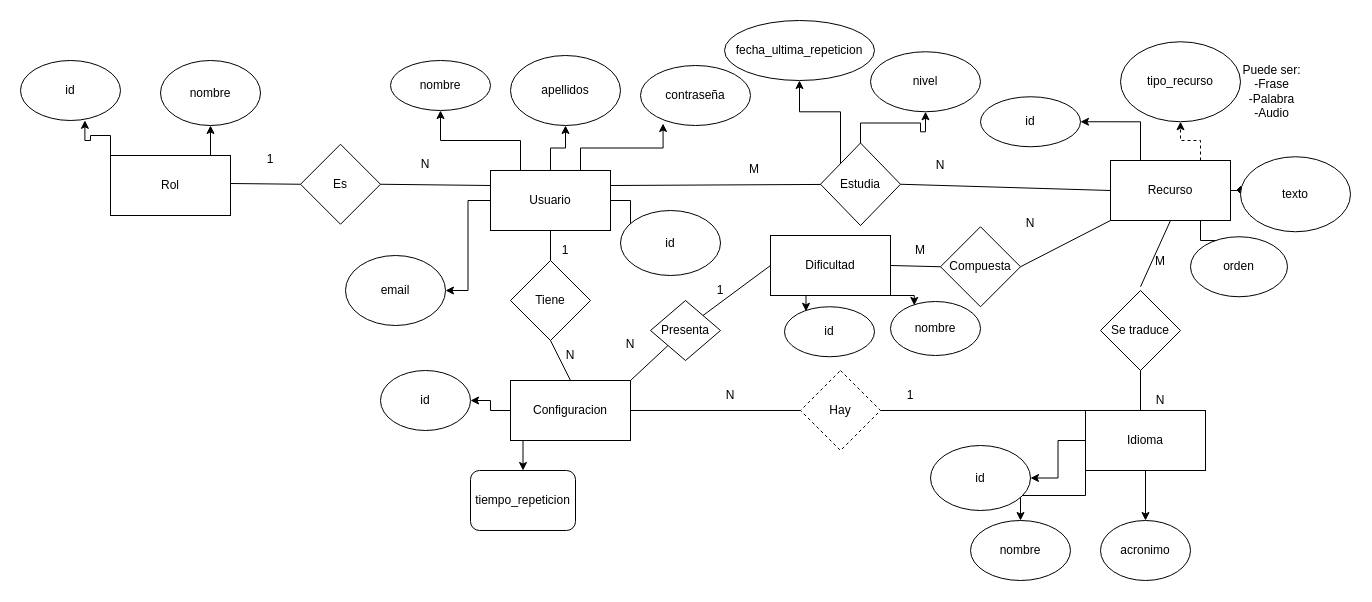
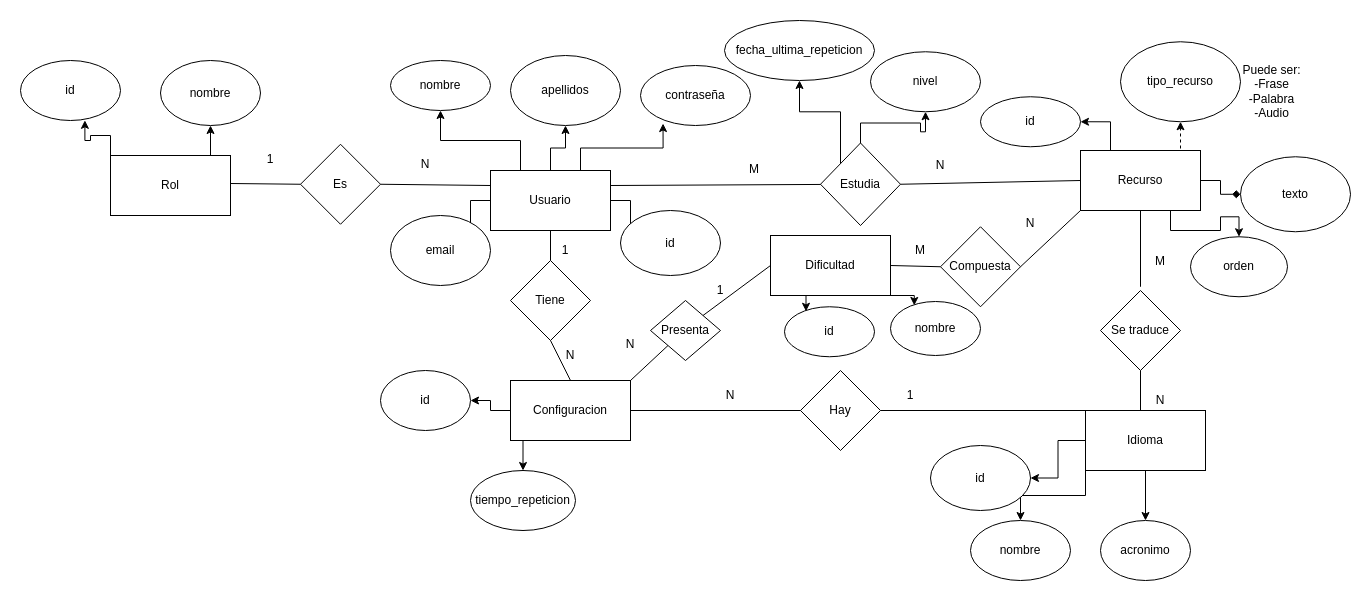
(1171, 191) -> (1141, 181)
(396, 291) -> (441, 251)
(841, 411) -> (841, 411)
(523, 501) -> (523, 501)
